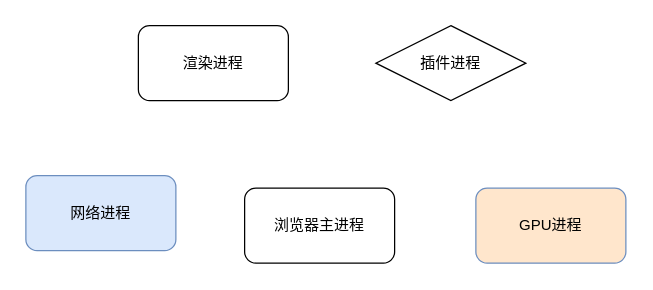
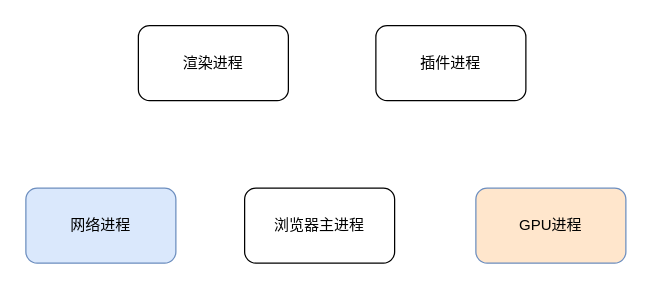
(451, 63) -> (451, 63)
(101, 213) -> (101, 226)
